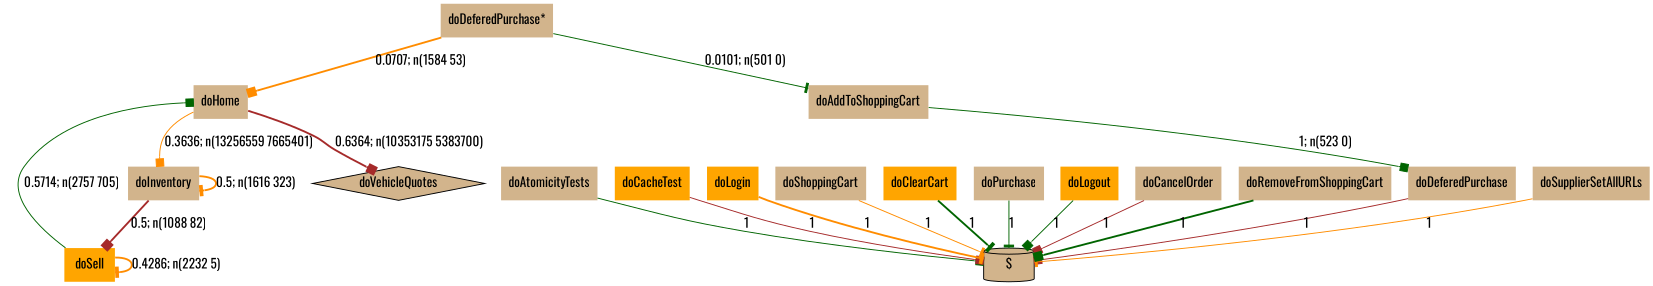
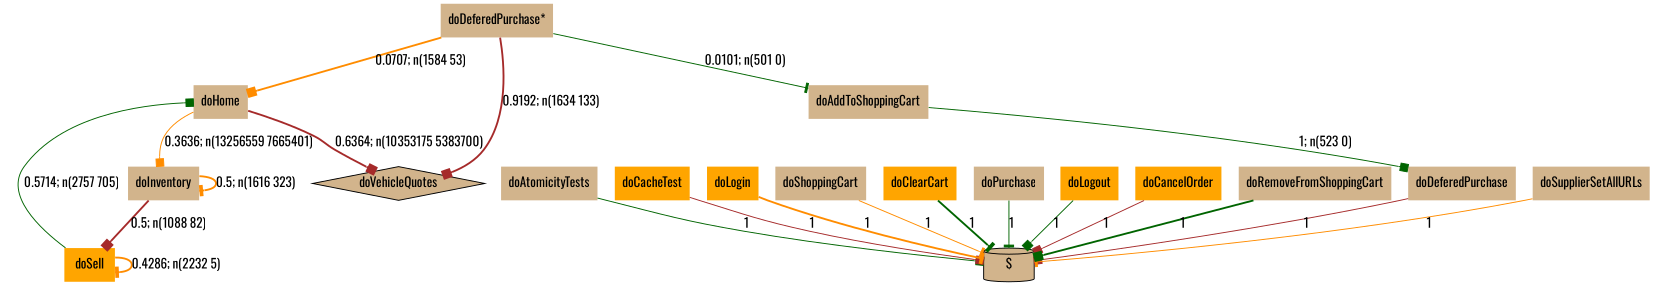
none -> (499, 115)
(1178, 183) -> (1178, 183)
